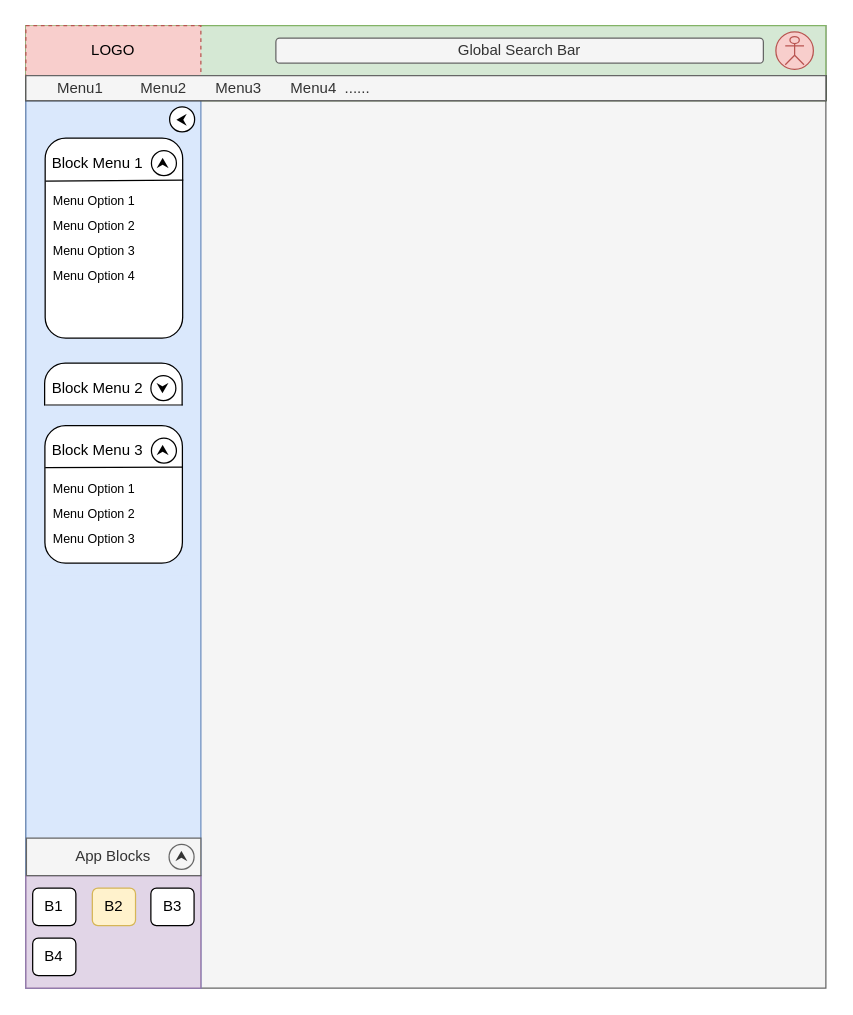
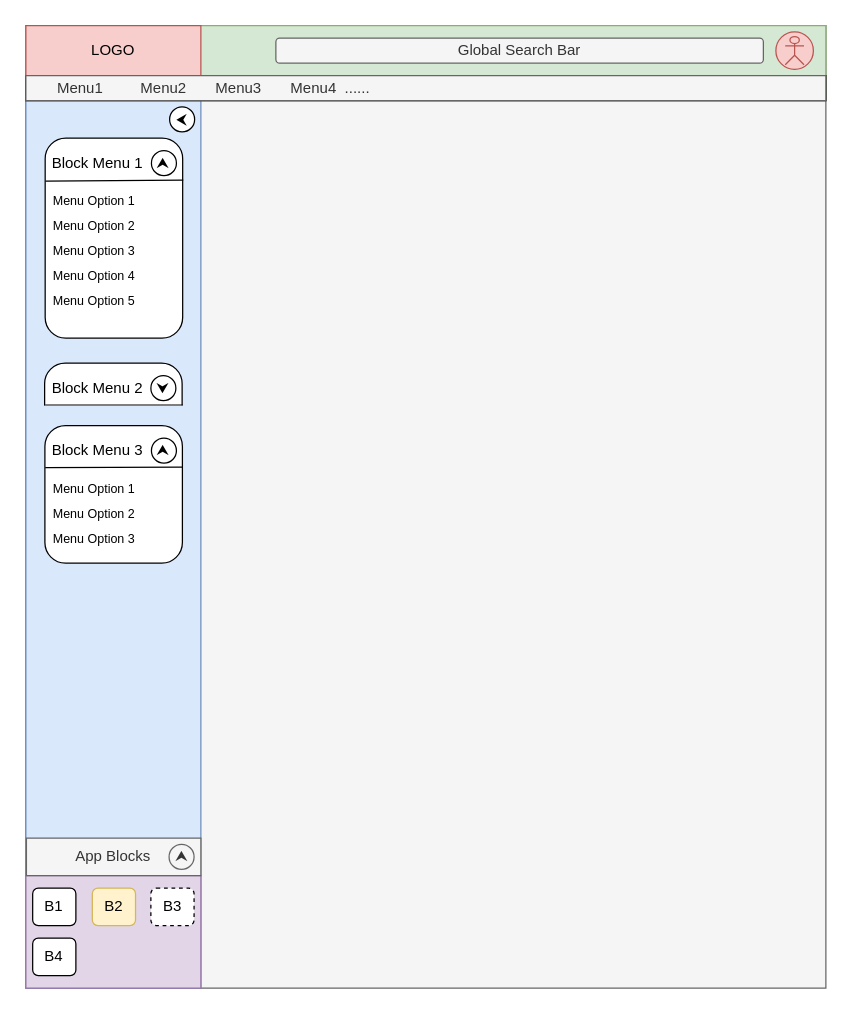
(113, 51) -> (113, 51)
none -> (114, 301)
(172, 907) -> (172, 907)
